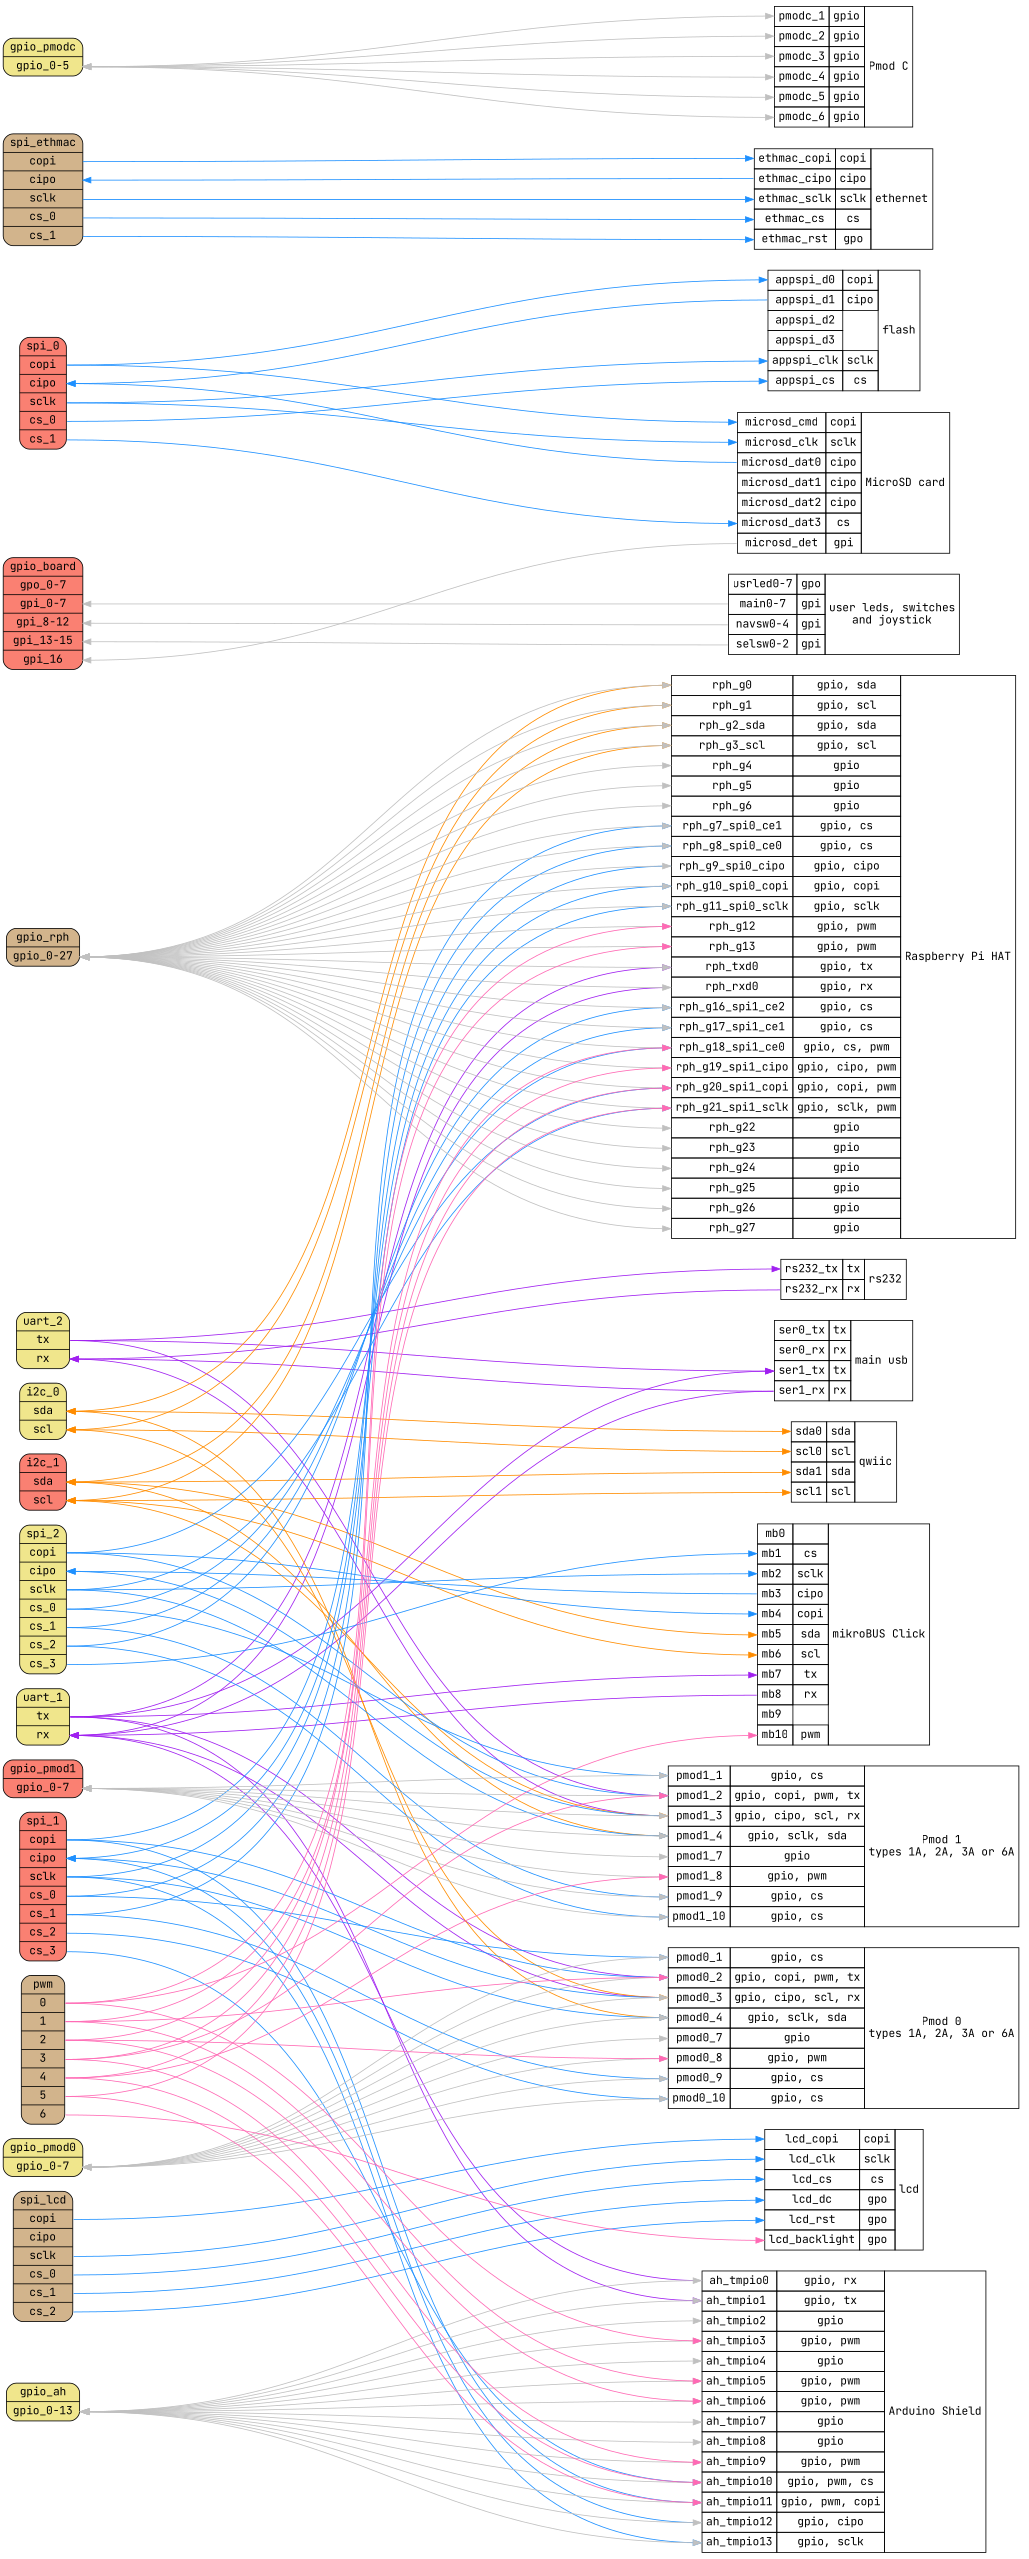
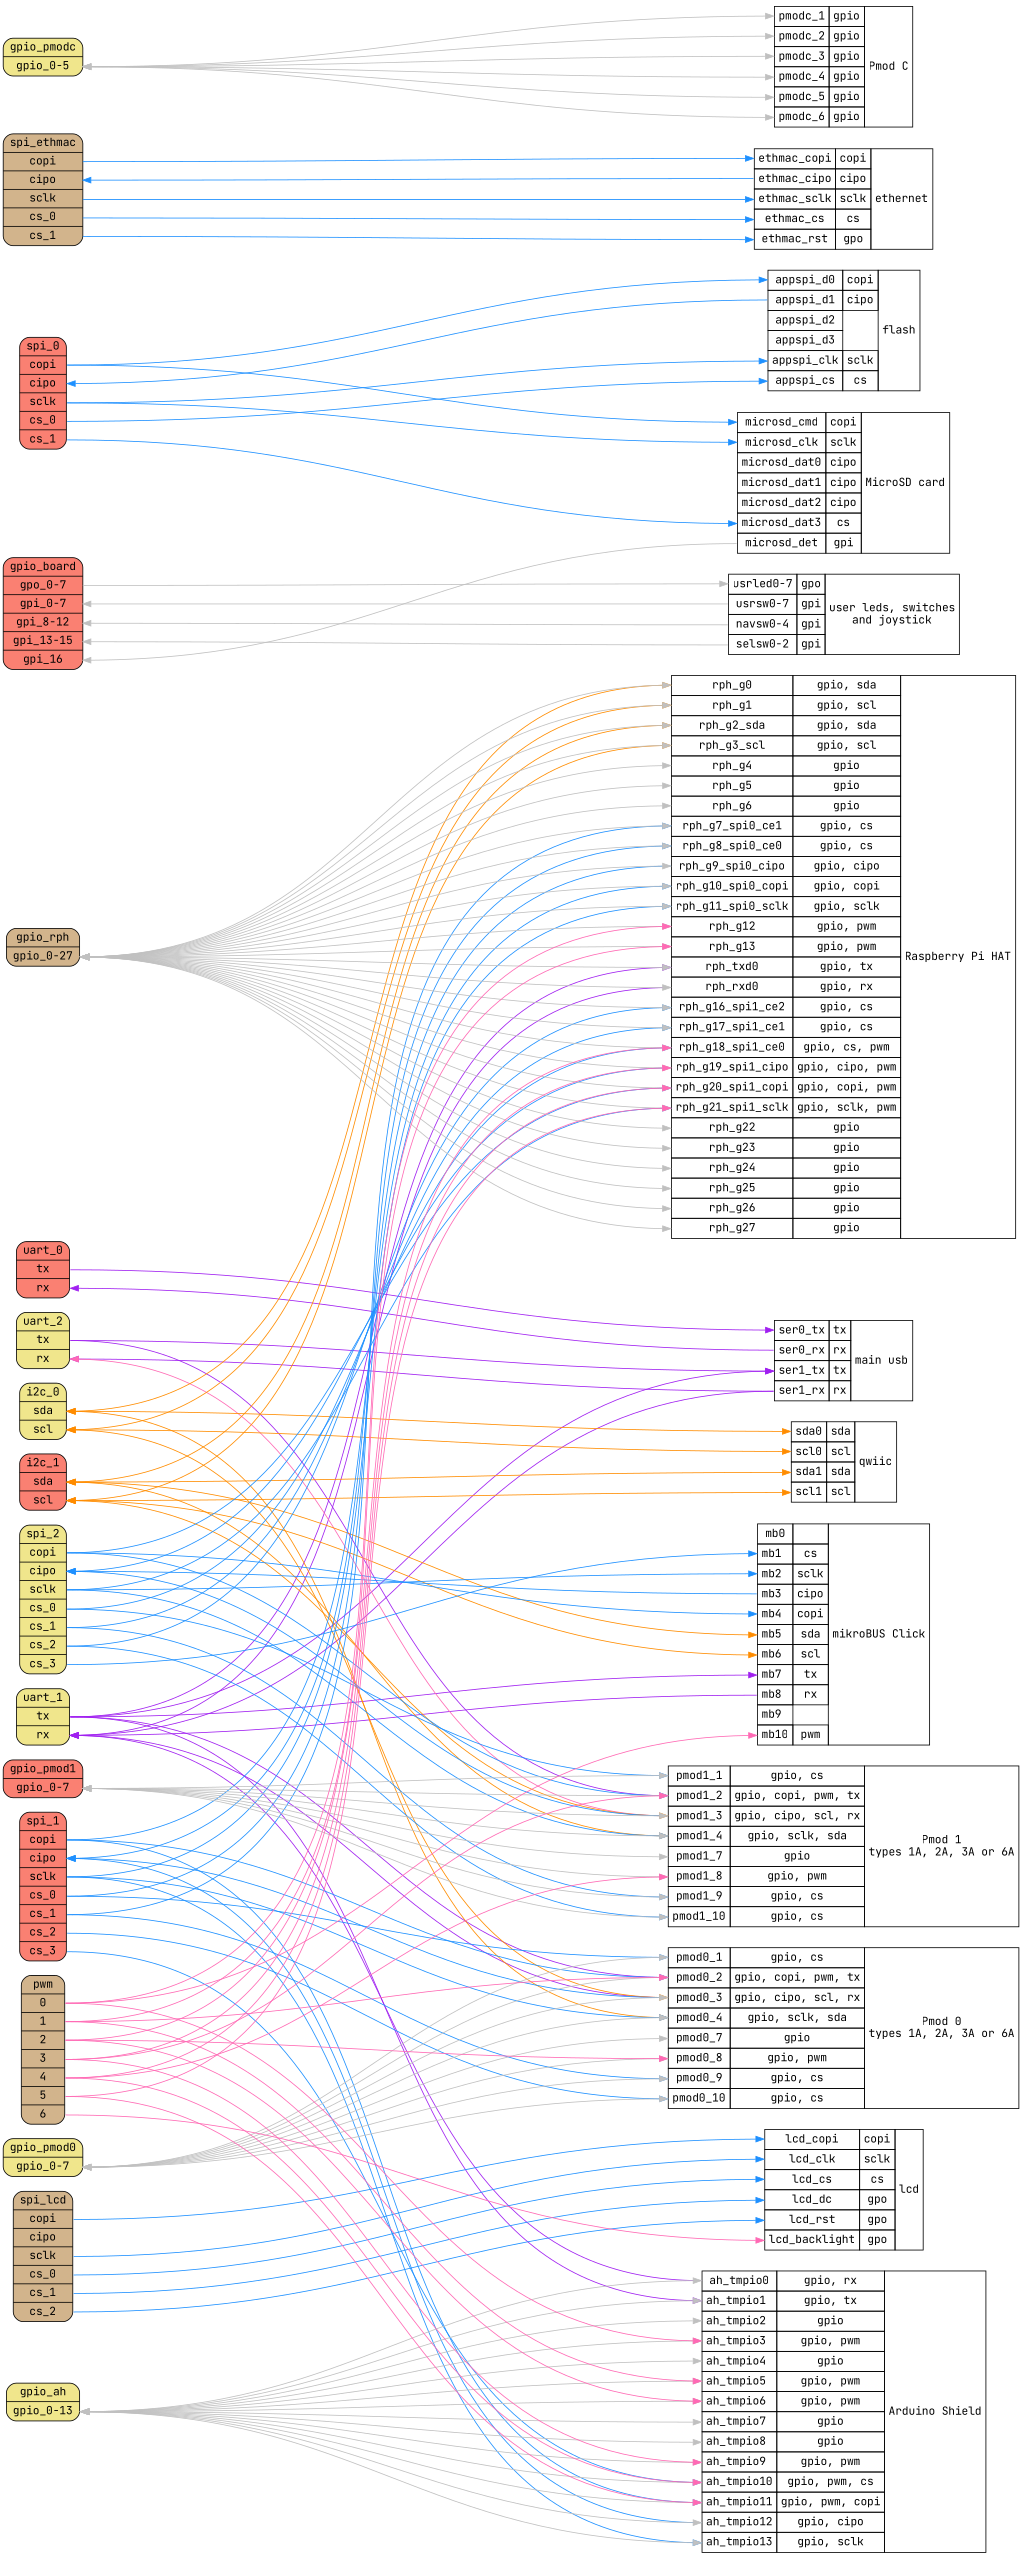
(455, 434) -> none
none -> (401, 585)
(763, 604) -> (763, 604)
none -> (43, 1270)
(844, 1279) -> none
none -> (322, 1407)
(391, 1625) -> (391, 1625)
